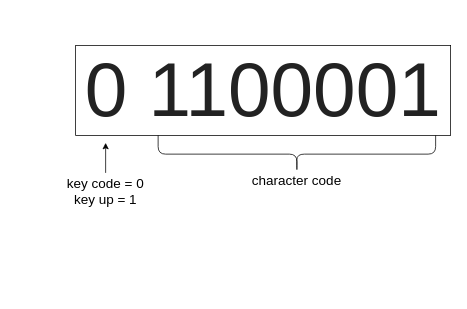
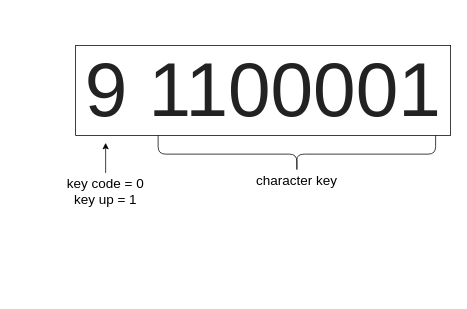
(263, 90) -> (263, 90)
(297, 180) -> (297, 180)
